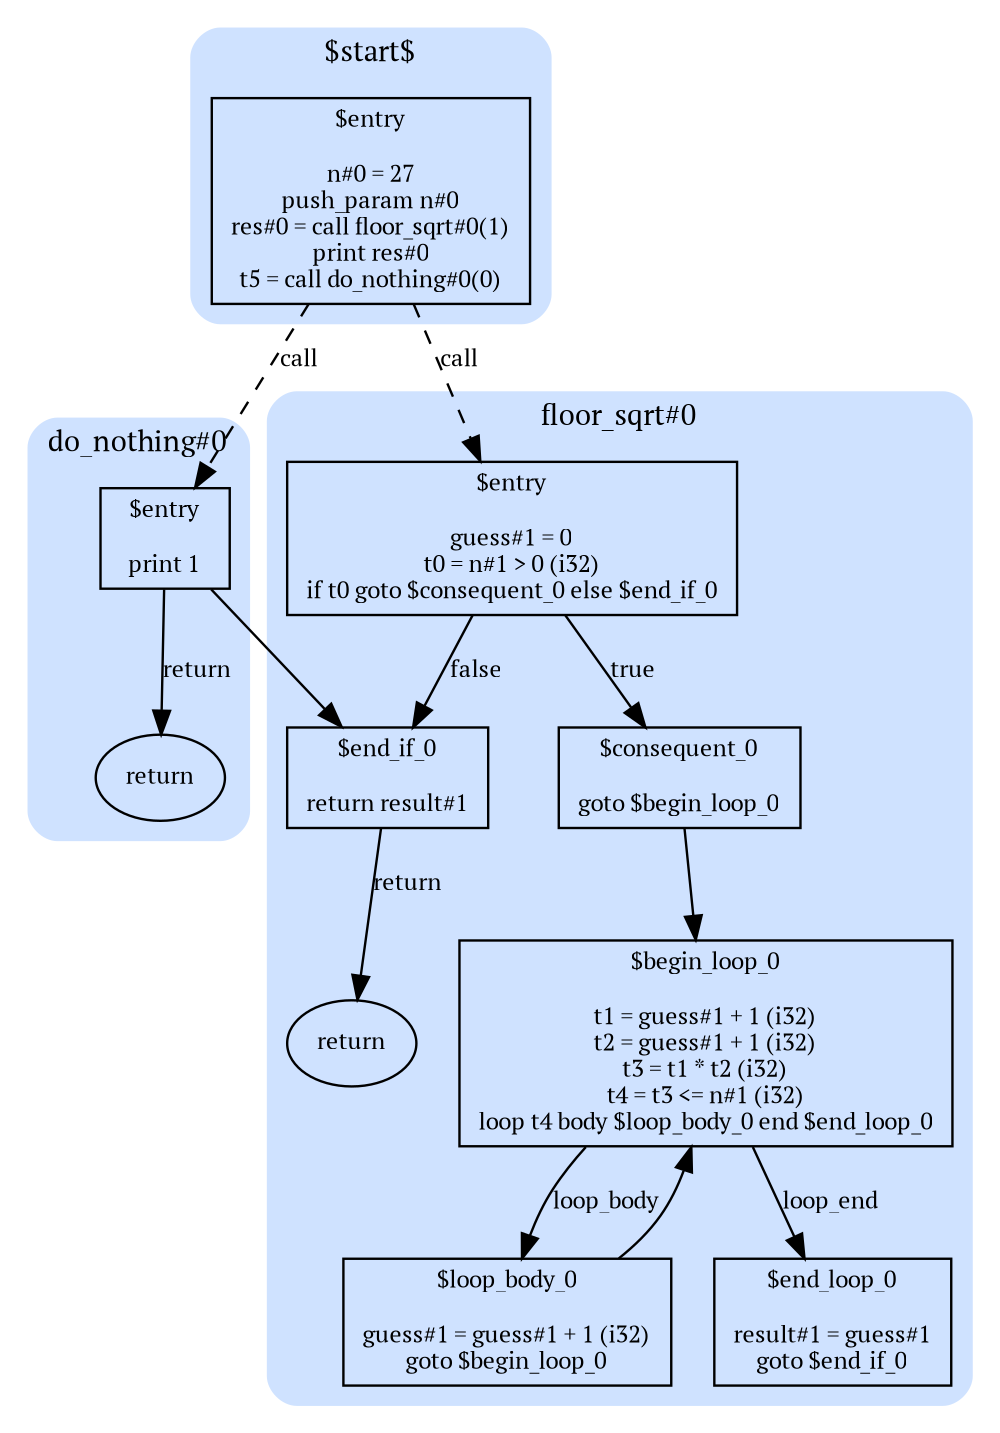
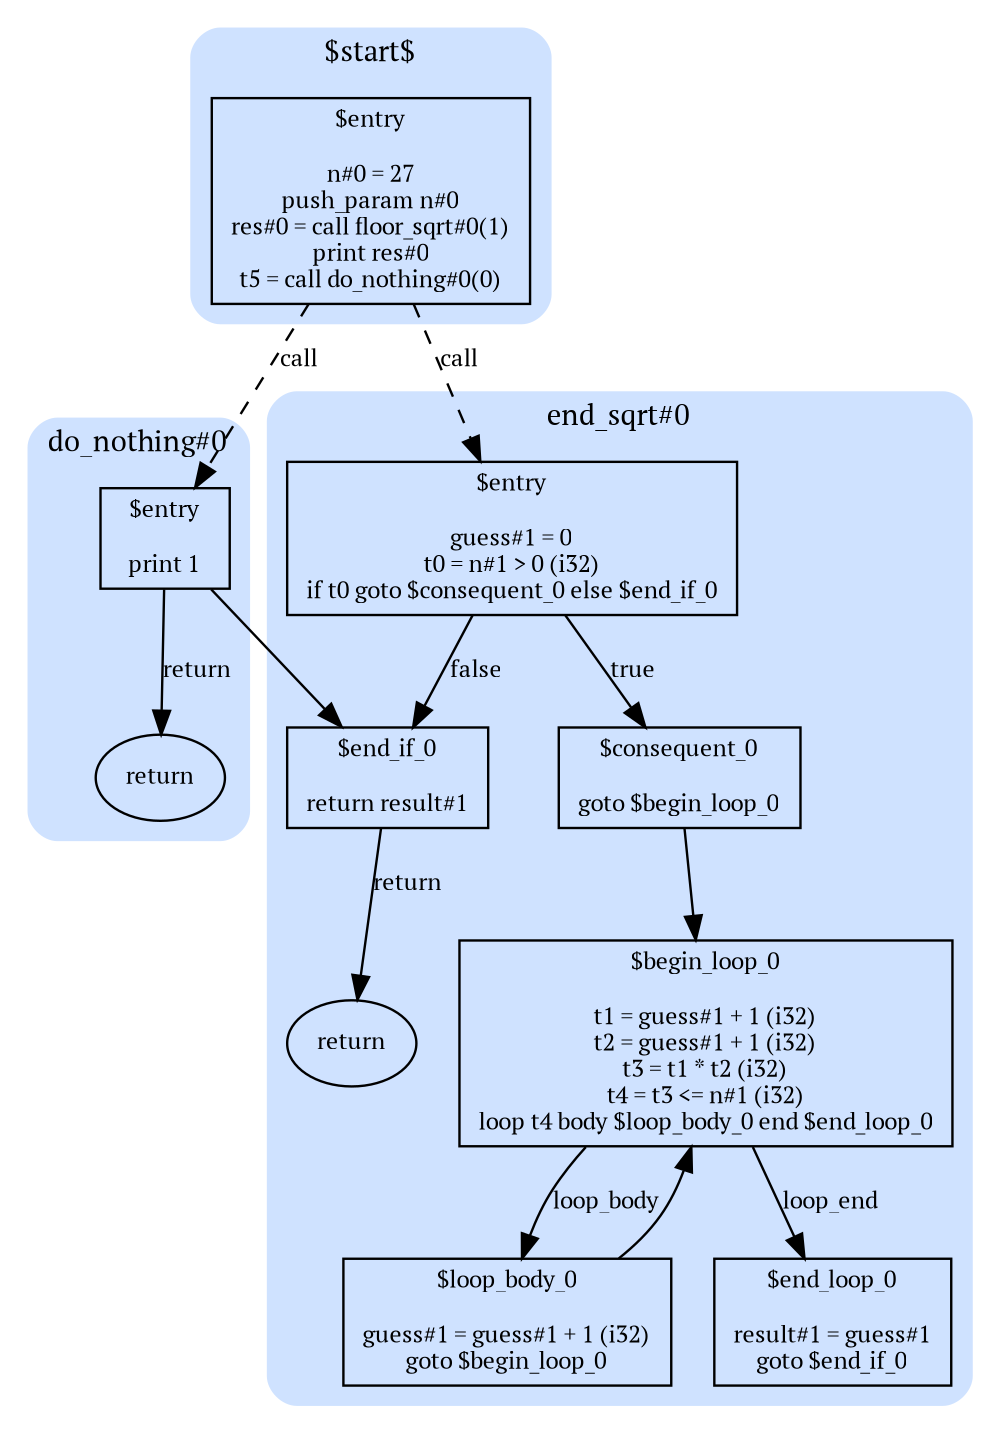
(620, 418) -> (620, 418)
